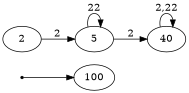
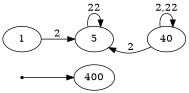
(22, 39) -> (22, 39)
(127, 39) -> (133, 53)
(94, 78) -> (94, 78)
